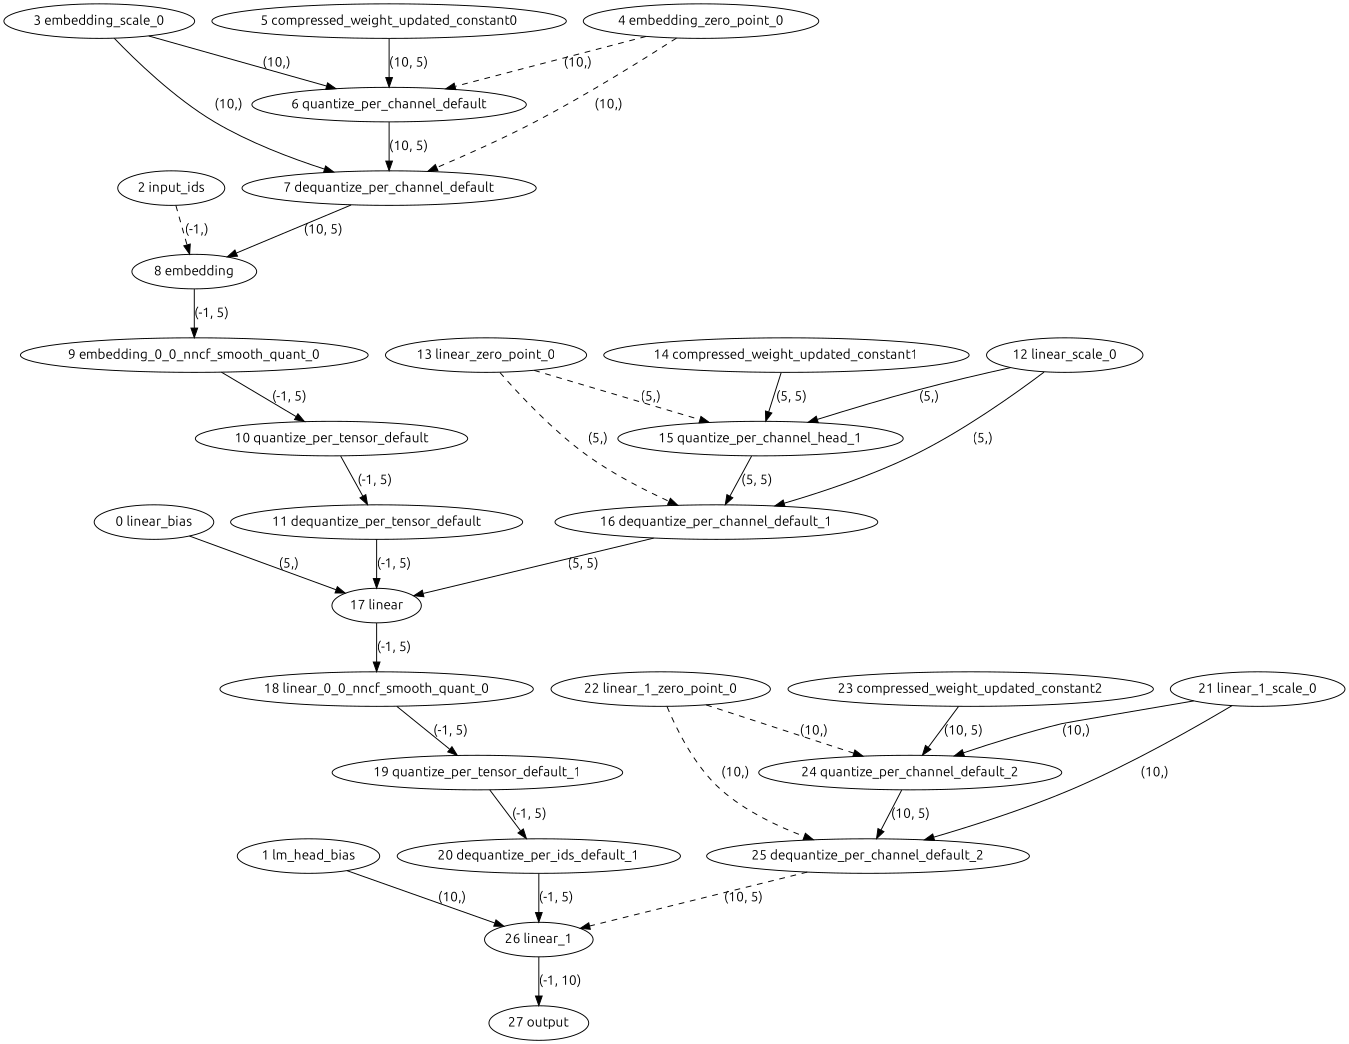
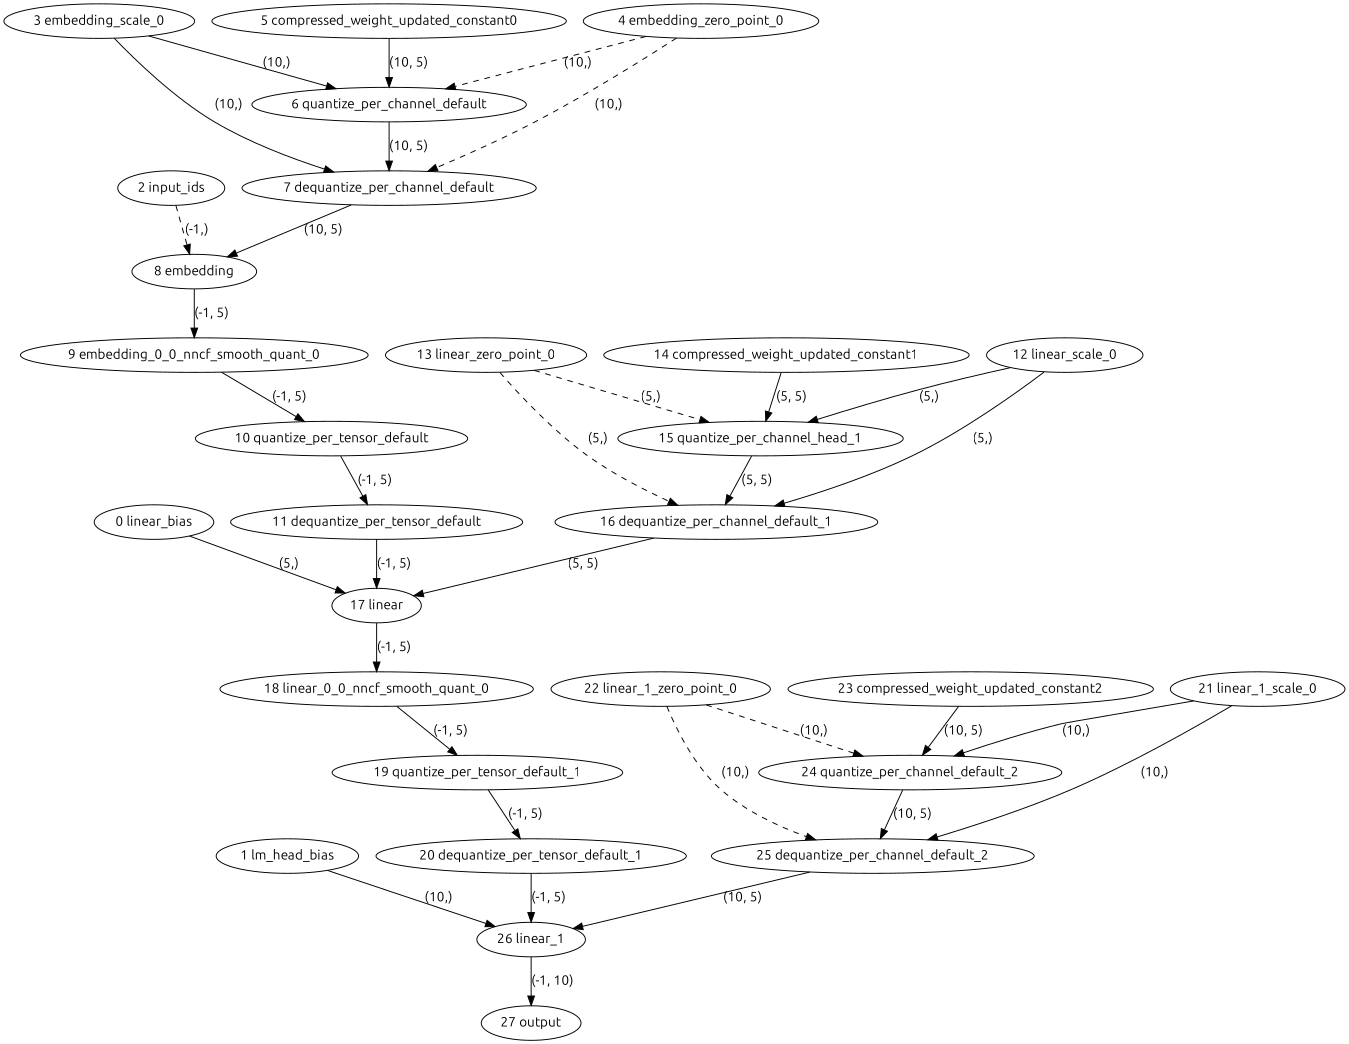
(539, 856) -> (531, 856)
(698, 899) -> (696, 899)
